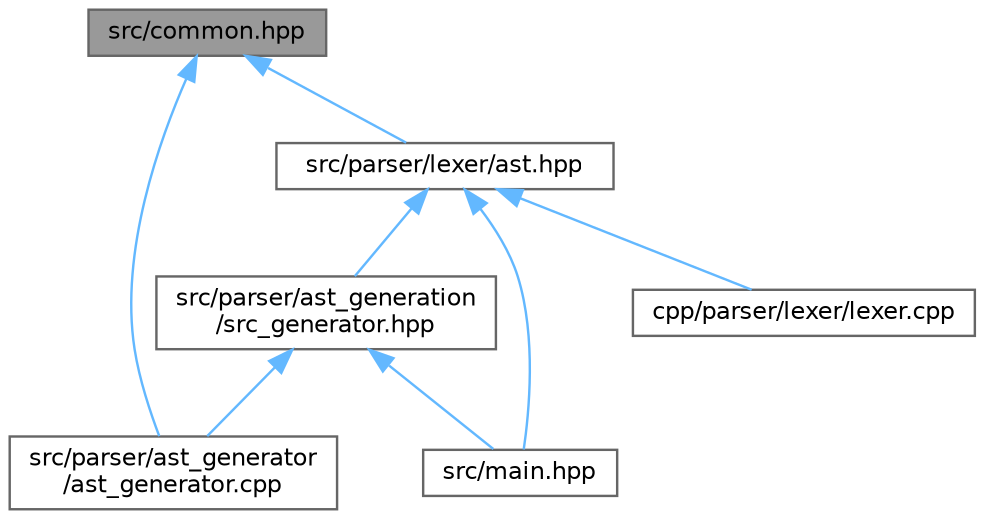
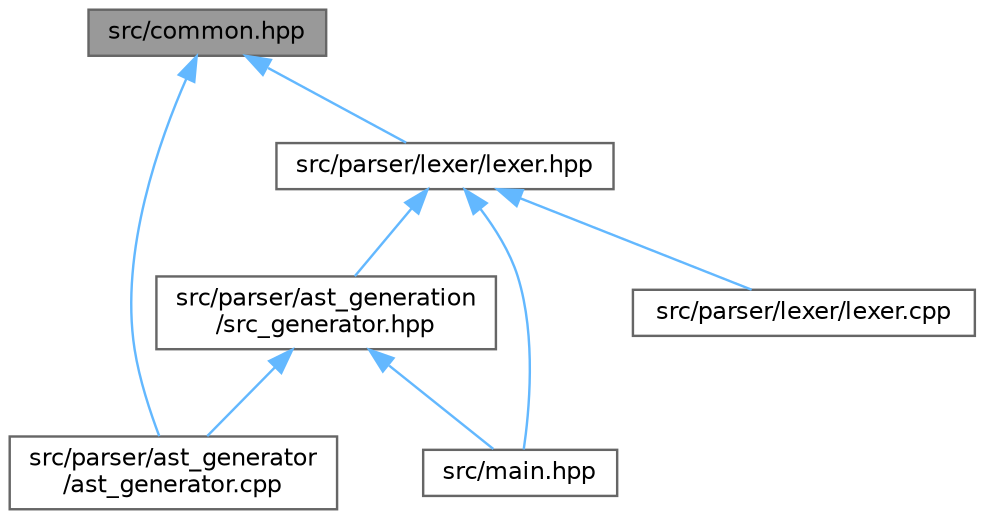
(445, 166) -> (445, 166)
(804, 313) -> (804, 313)
